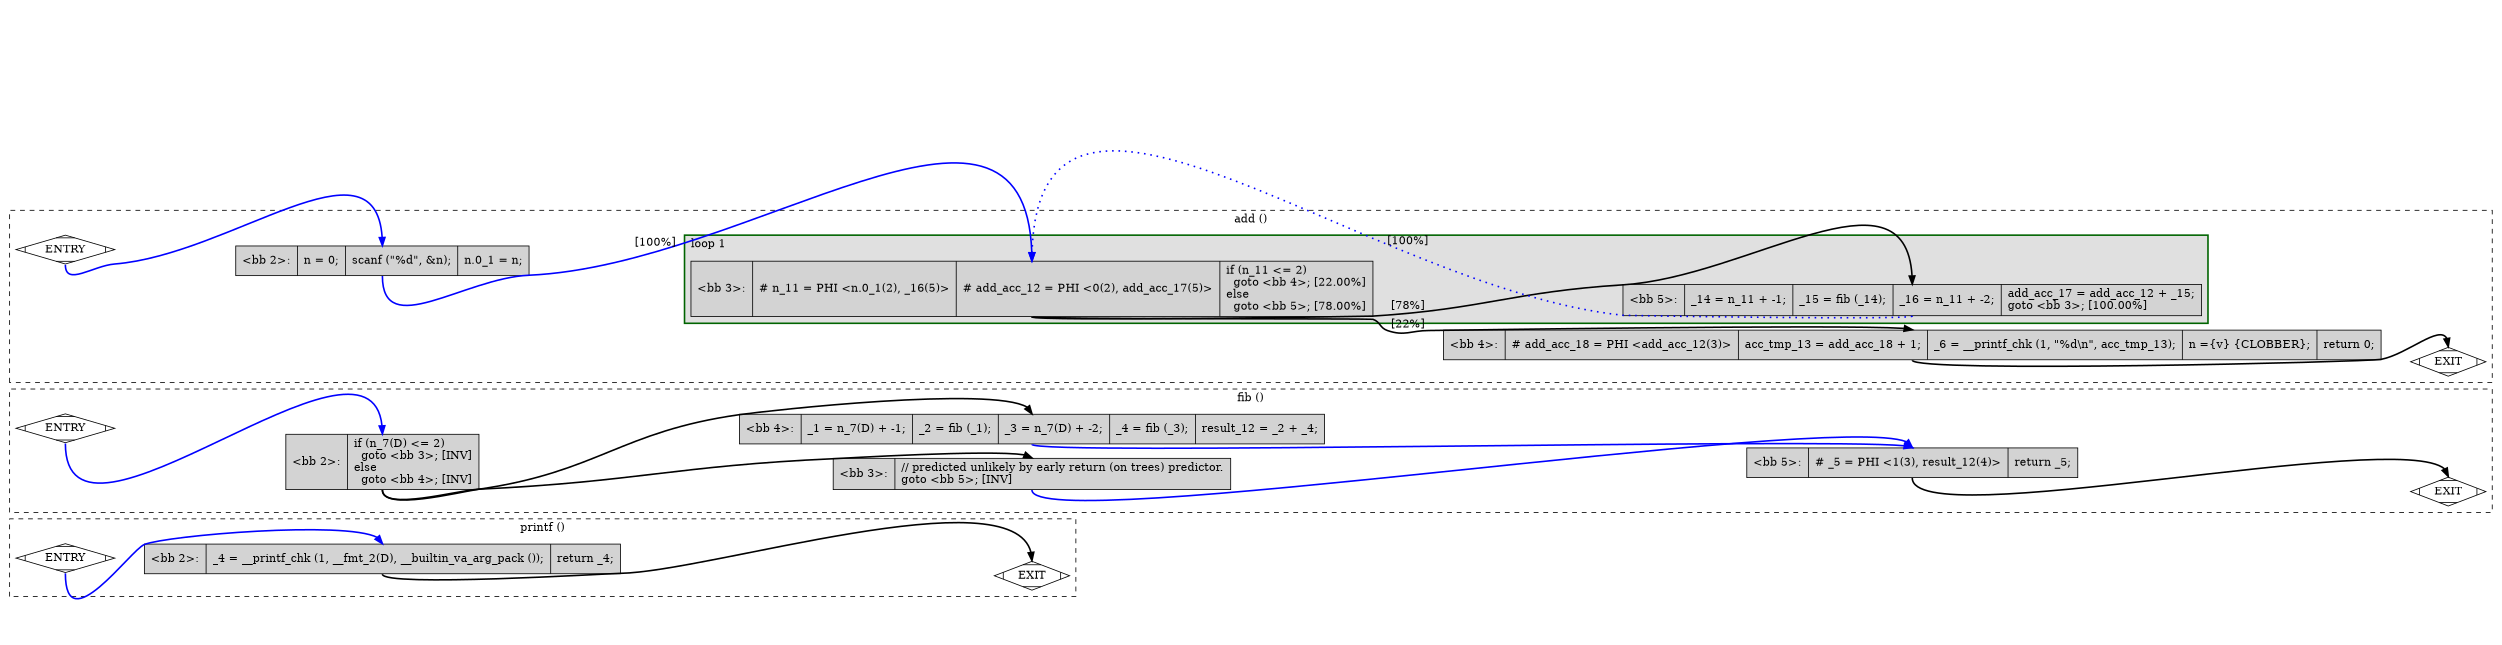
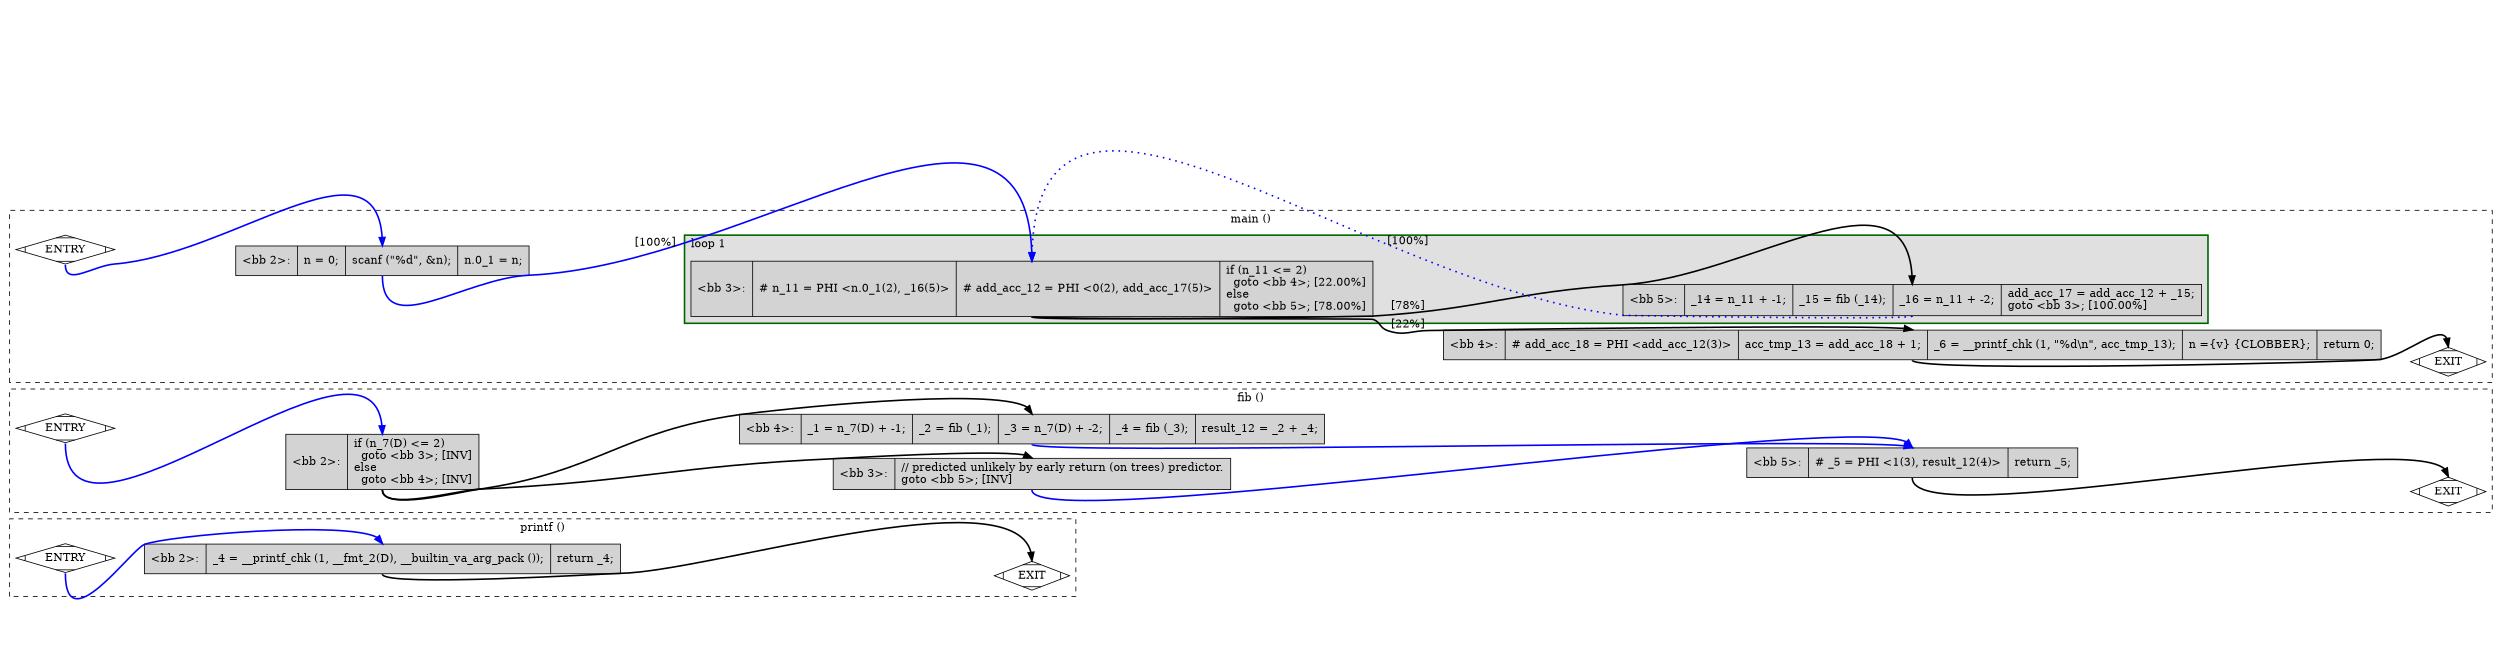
(1251, 220) -> (1251, 220)
